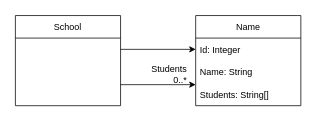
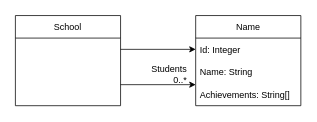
(241, 95) -> (250, 95)
